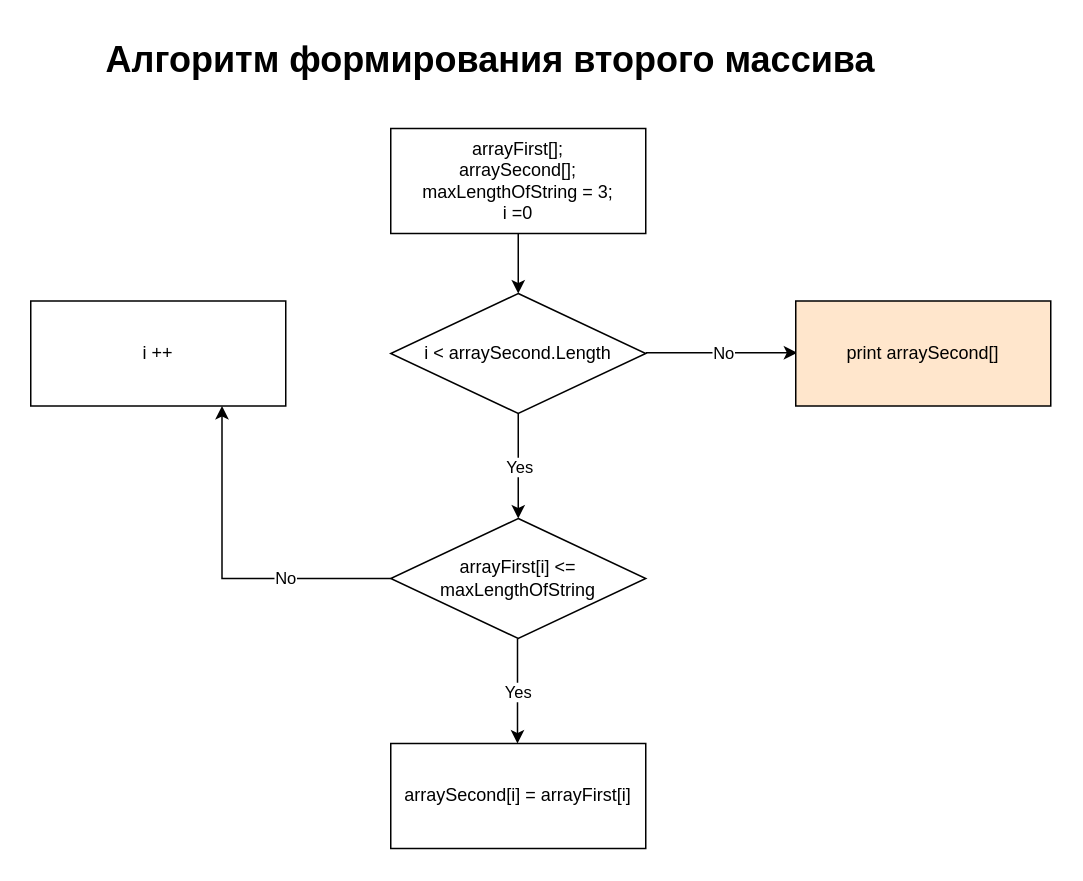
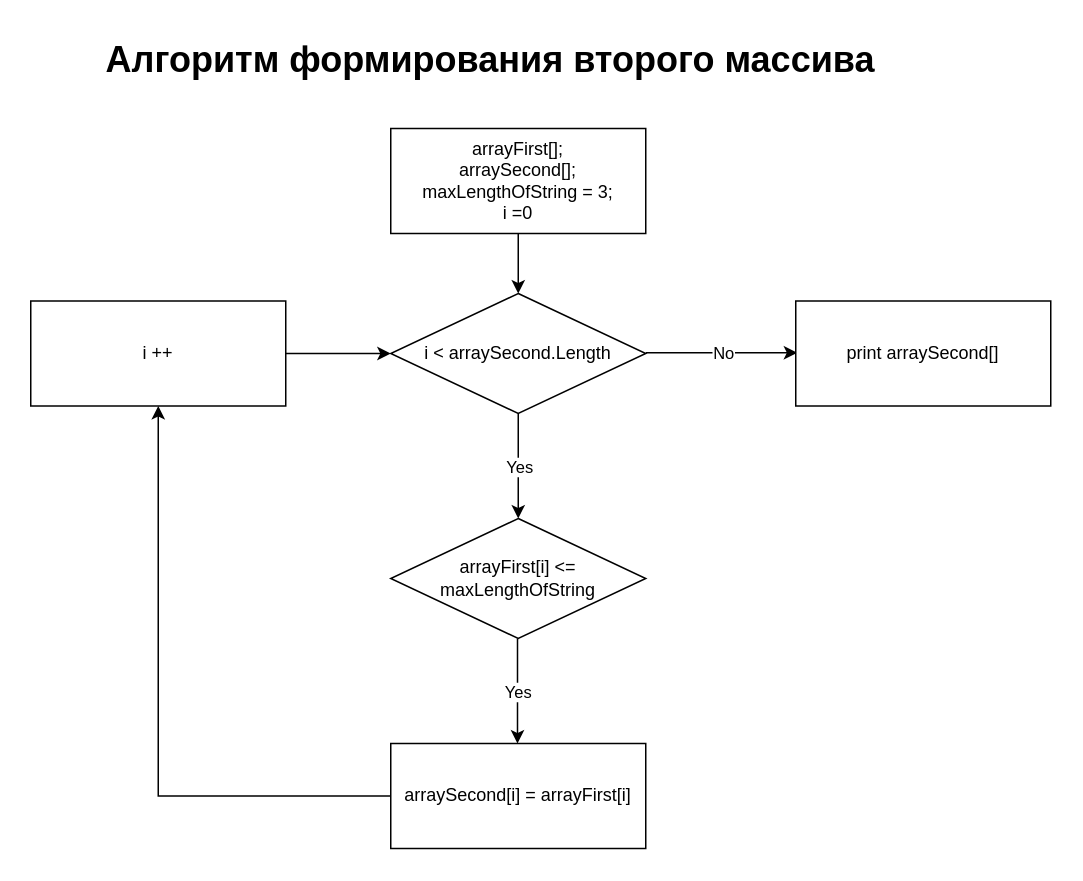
none -> (333, 353)
(923, 353) -> (923, 353)
(225, 578) -> none
none -> (158, 722)
